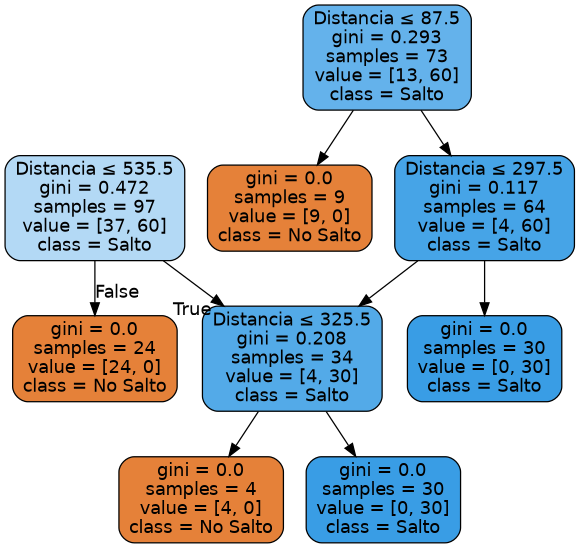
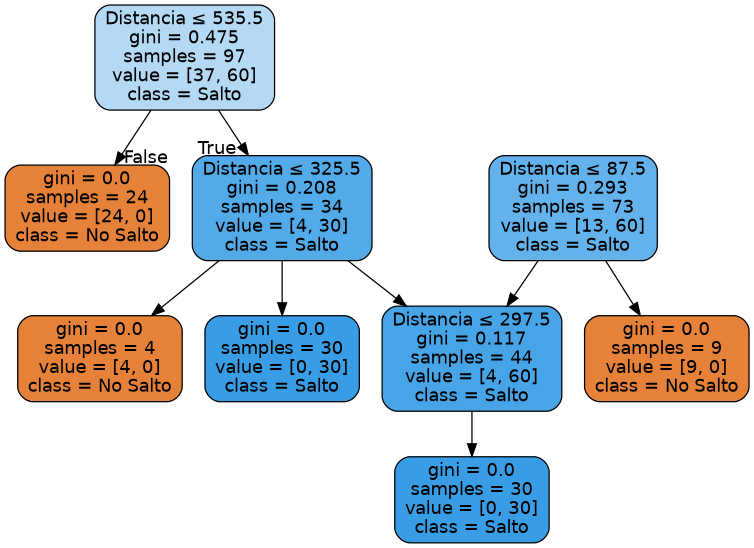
(95, 189) -> (185, 38)
(485, 208) -> (472, 358)
(394, 279) -> (372, 279)
